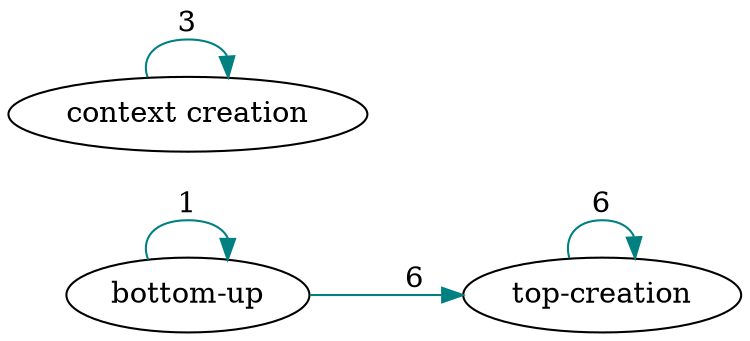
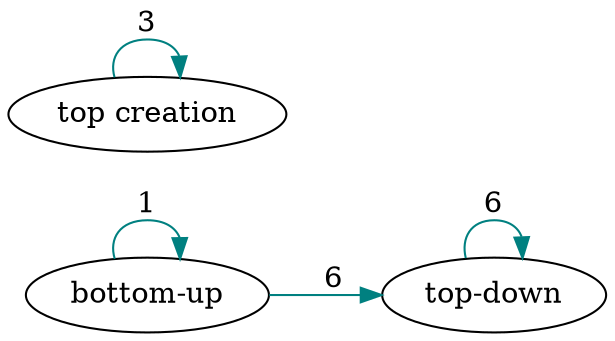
(188, 114) -> (147, 114)
(602, 295) -> (494, 295)
